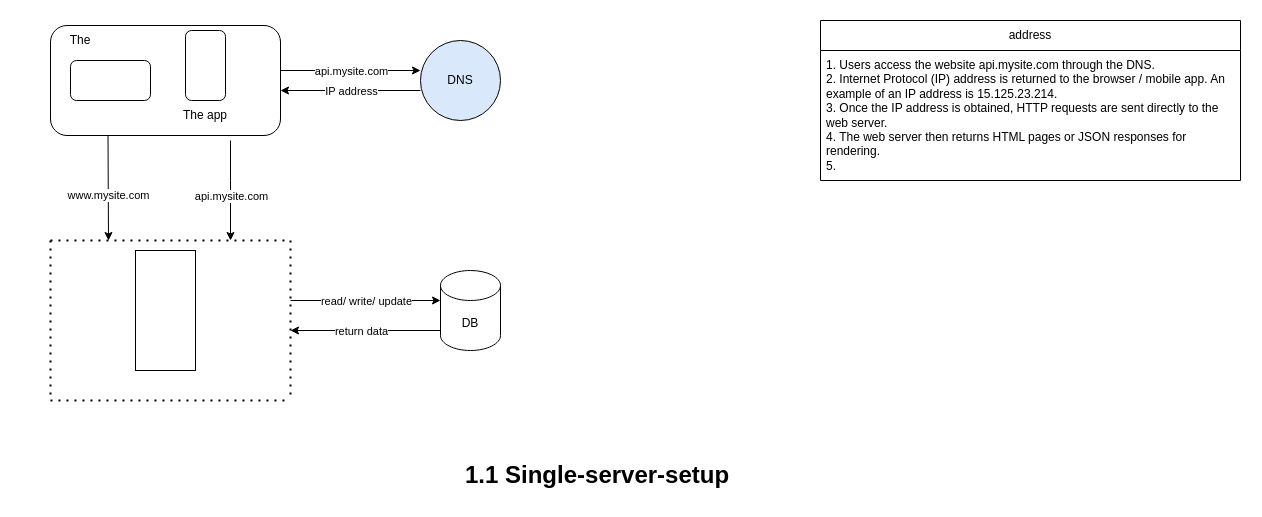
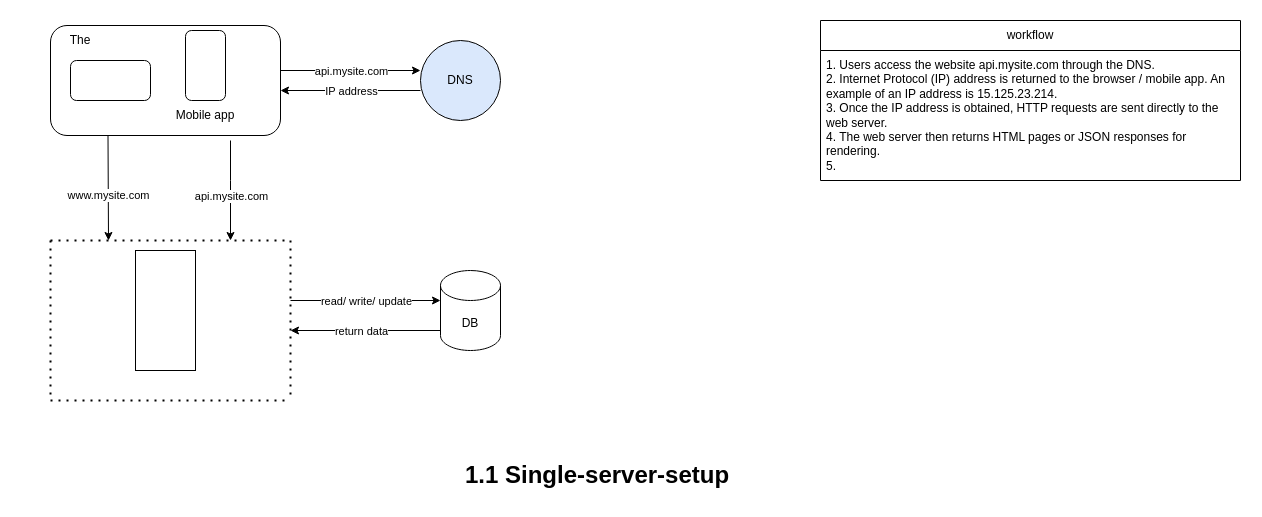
(1031, 36) -> (1031, 36)
(206, 116) -> (206, 116)
